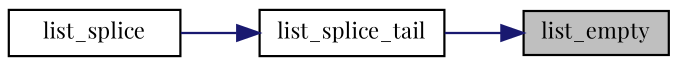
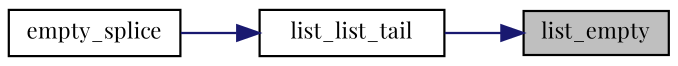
(95, 33) -> (95, 33)
(352, 33) -> (352, 33)
